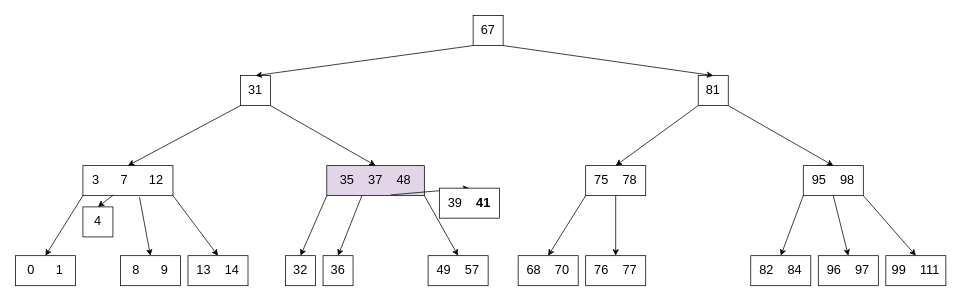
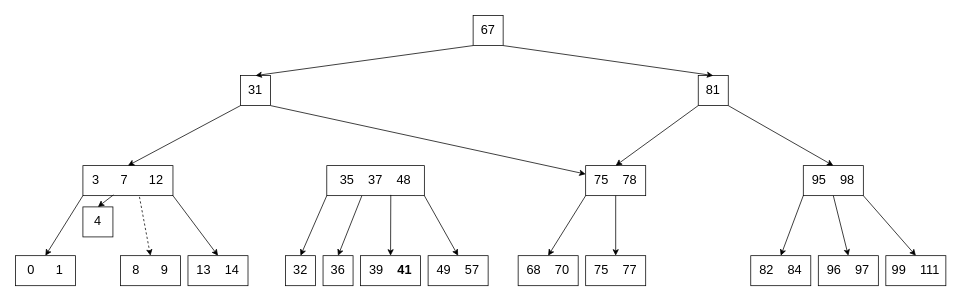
(321, 134) -> (426, 139)
(375, 180) -> (375, 180)
(469, 203) -> (390, 270)
(144, 224) -> (144, 224)
(615, 270) -> (615, 270)
